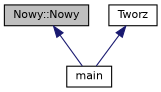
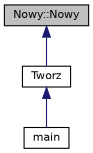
(71, 51) -> (47, 52)
